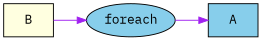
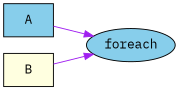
(187, 20) -> (69, 30)
